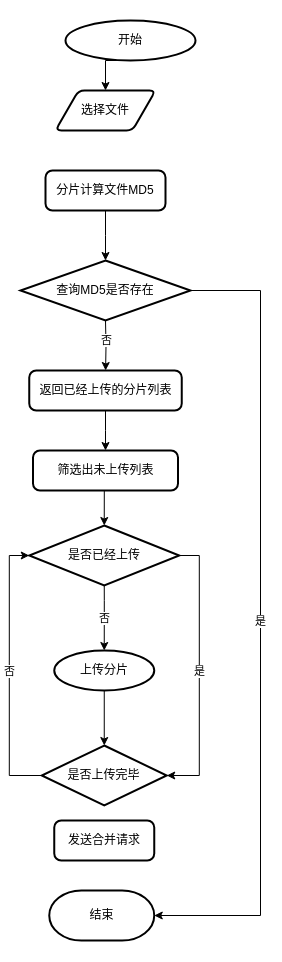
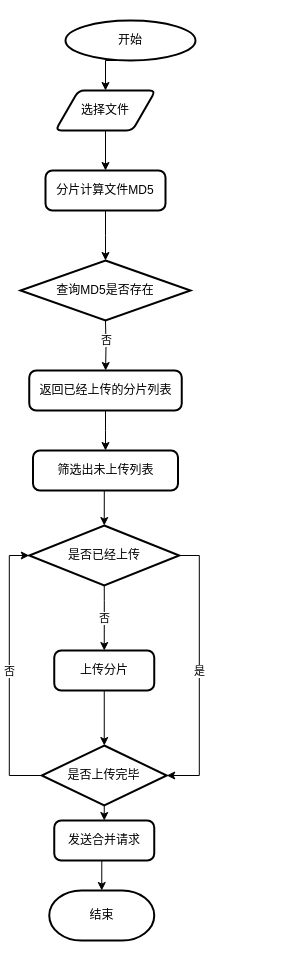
none -> (106, 147)
(261, 618) -> none
(104, 671) -> (104, 671)
none -> (104, 810)
none -> (102, 872)
